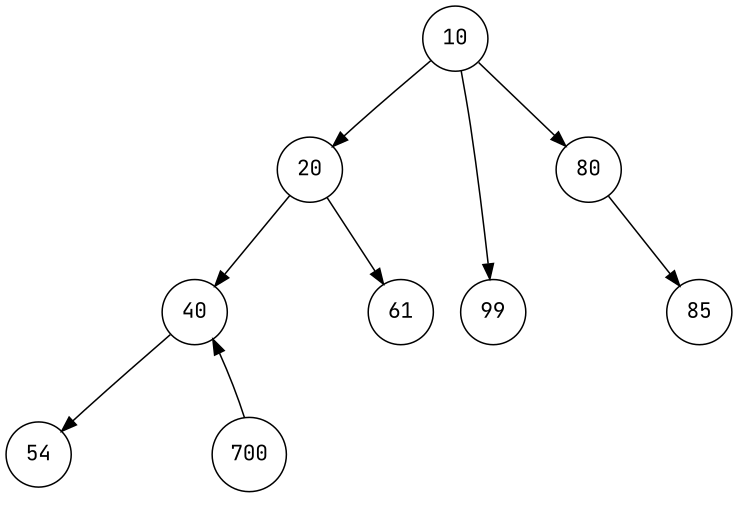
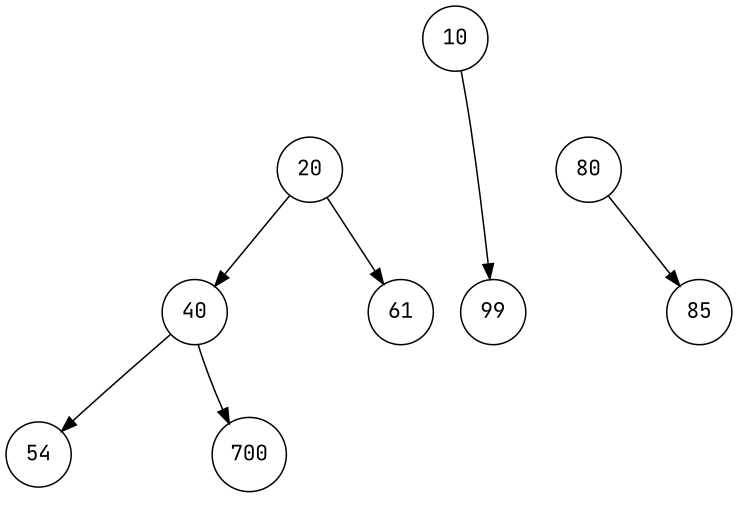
(387, 98) -> none
(517, 99) -> none
(233, 385) -> (210, 377)
